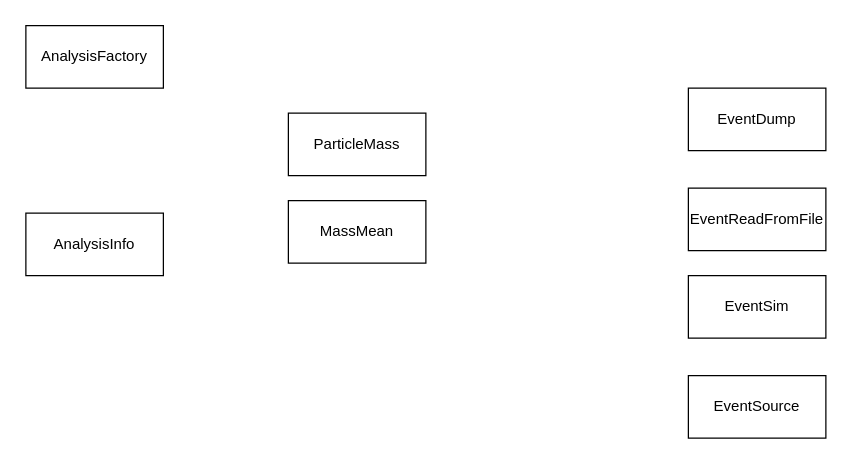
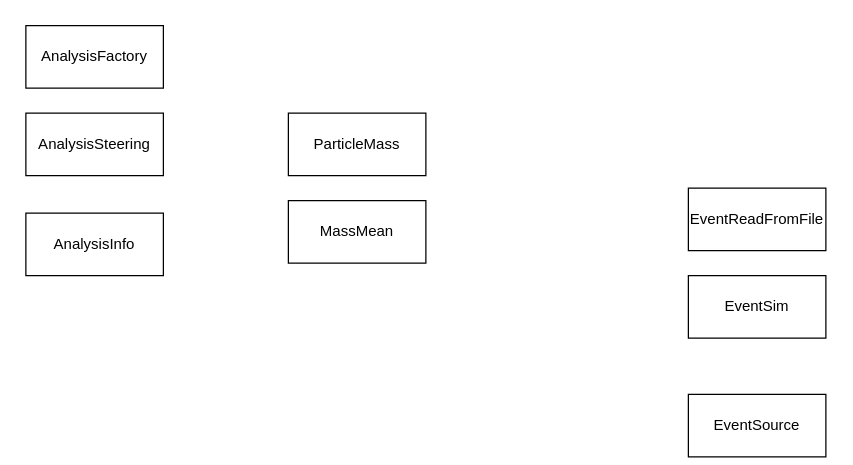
(757, 119) -> none
none -> (94, 144)
(757, 407) -> (757, 426)
